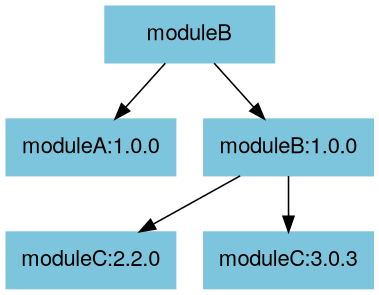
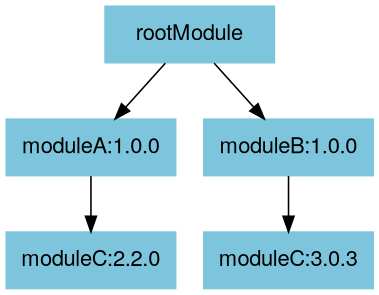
(190, 34) -> (190, 34)
(197, 200) -> (91, 196)
